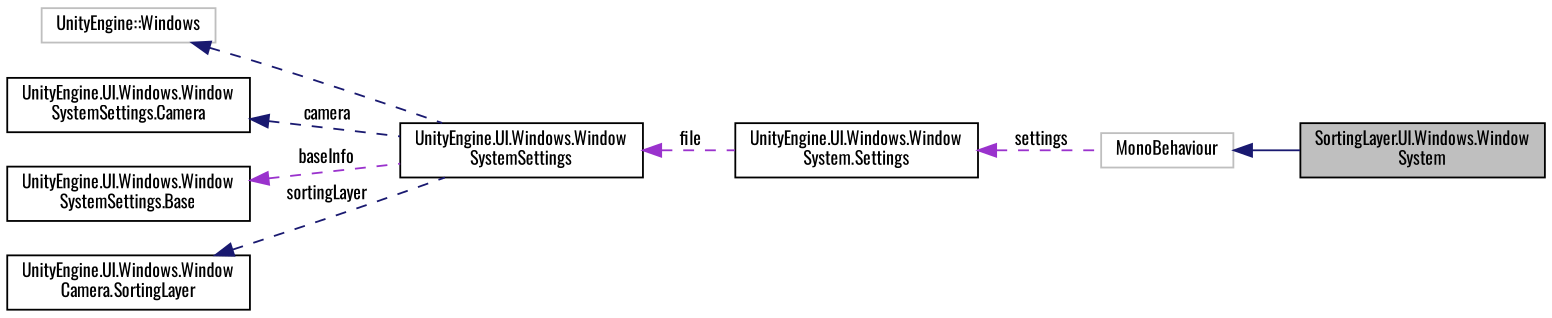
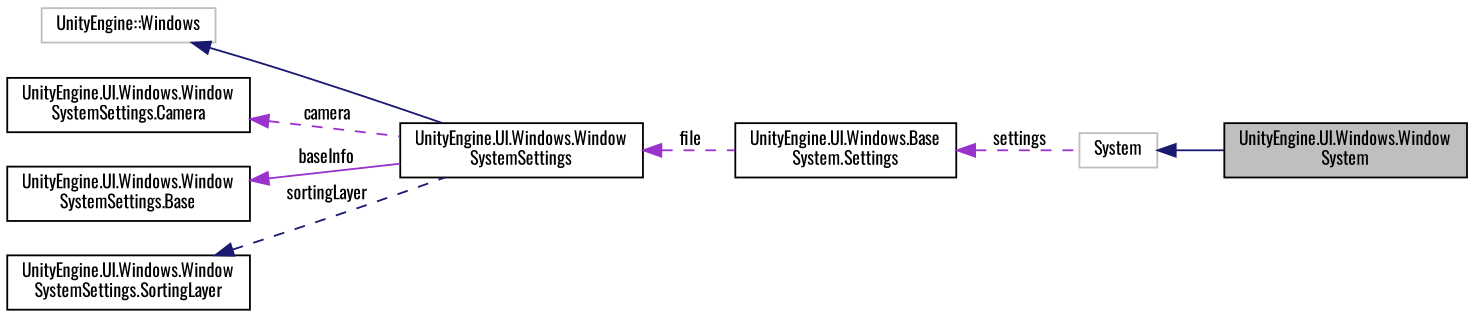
(326, 84) -> (326, 84)
(334, 129) -> (334, 129)
(857, 150) -> (846, 150)
(1167, 150) -> (1118, 150)
(1423, 150) -> (1346, 150)
(334, 171) -> (334, 171)
(129, 283) -> (129, 283)
